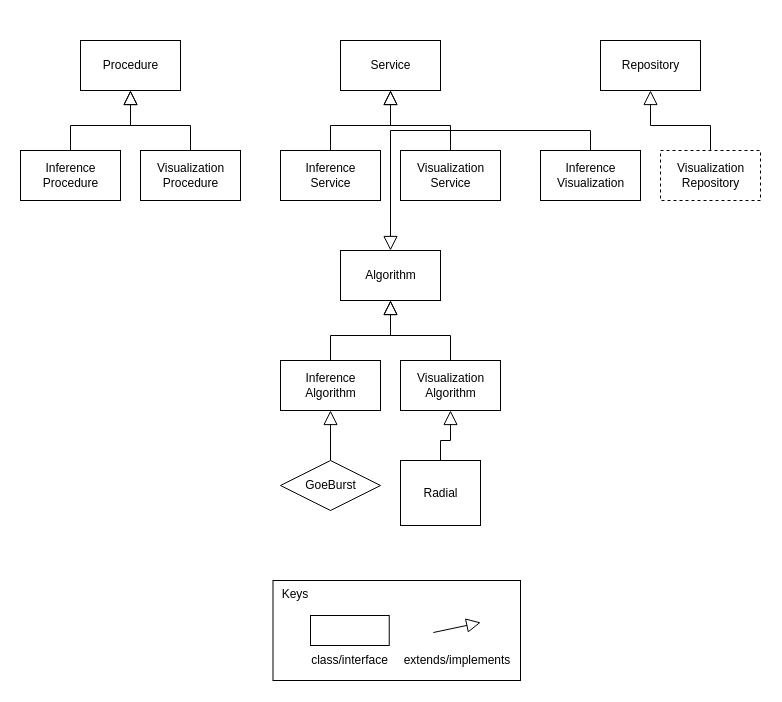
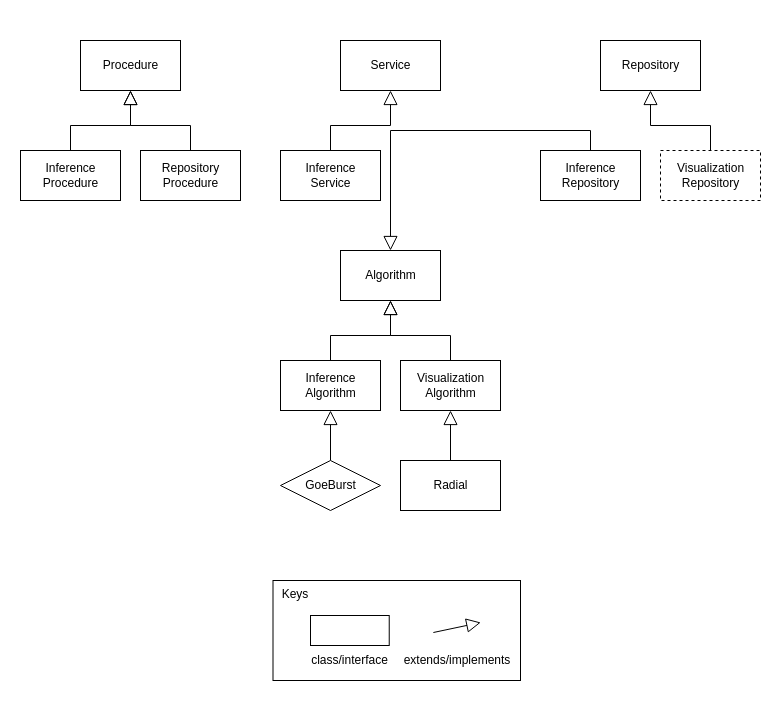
(434, 126) -> none
(191, 176) -> (191, 176)
(451, 176) -> none
(591, 176) -> (591, 176)
(441, 493) -> (451, 486)
